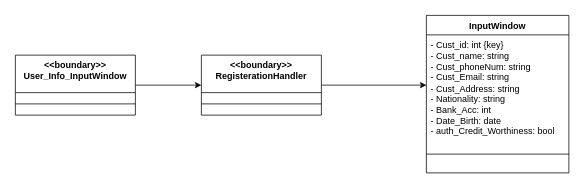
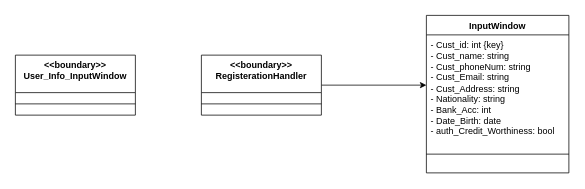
(195, 85) -> none
